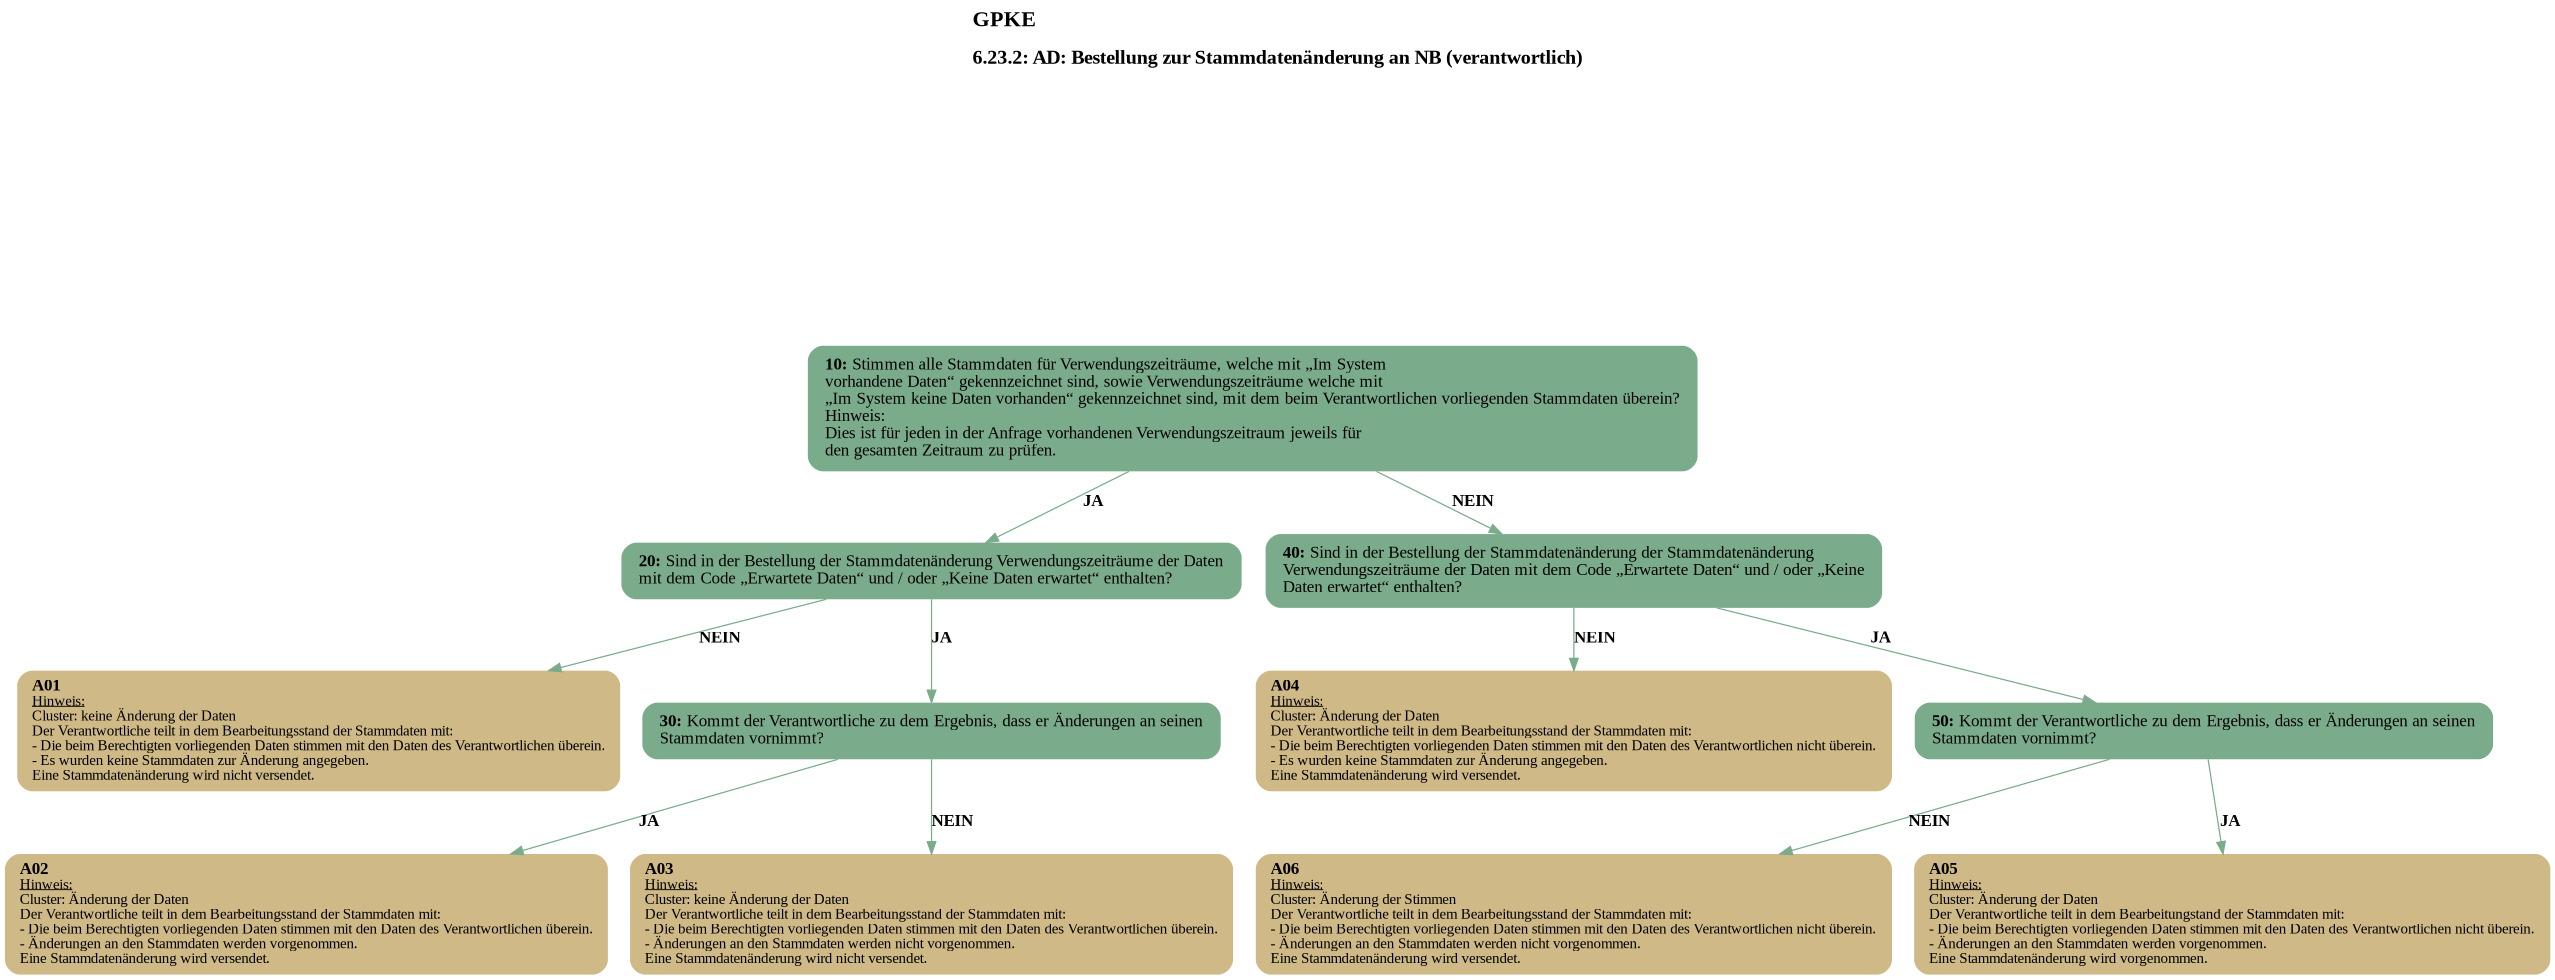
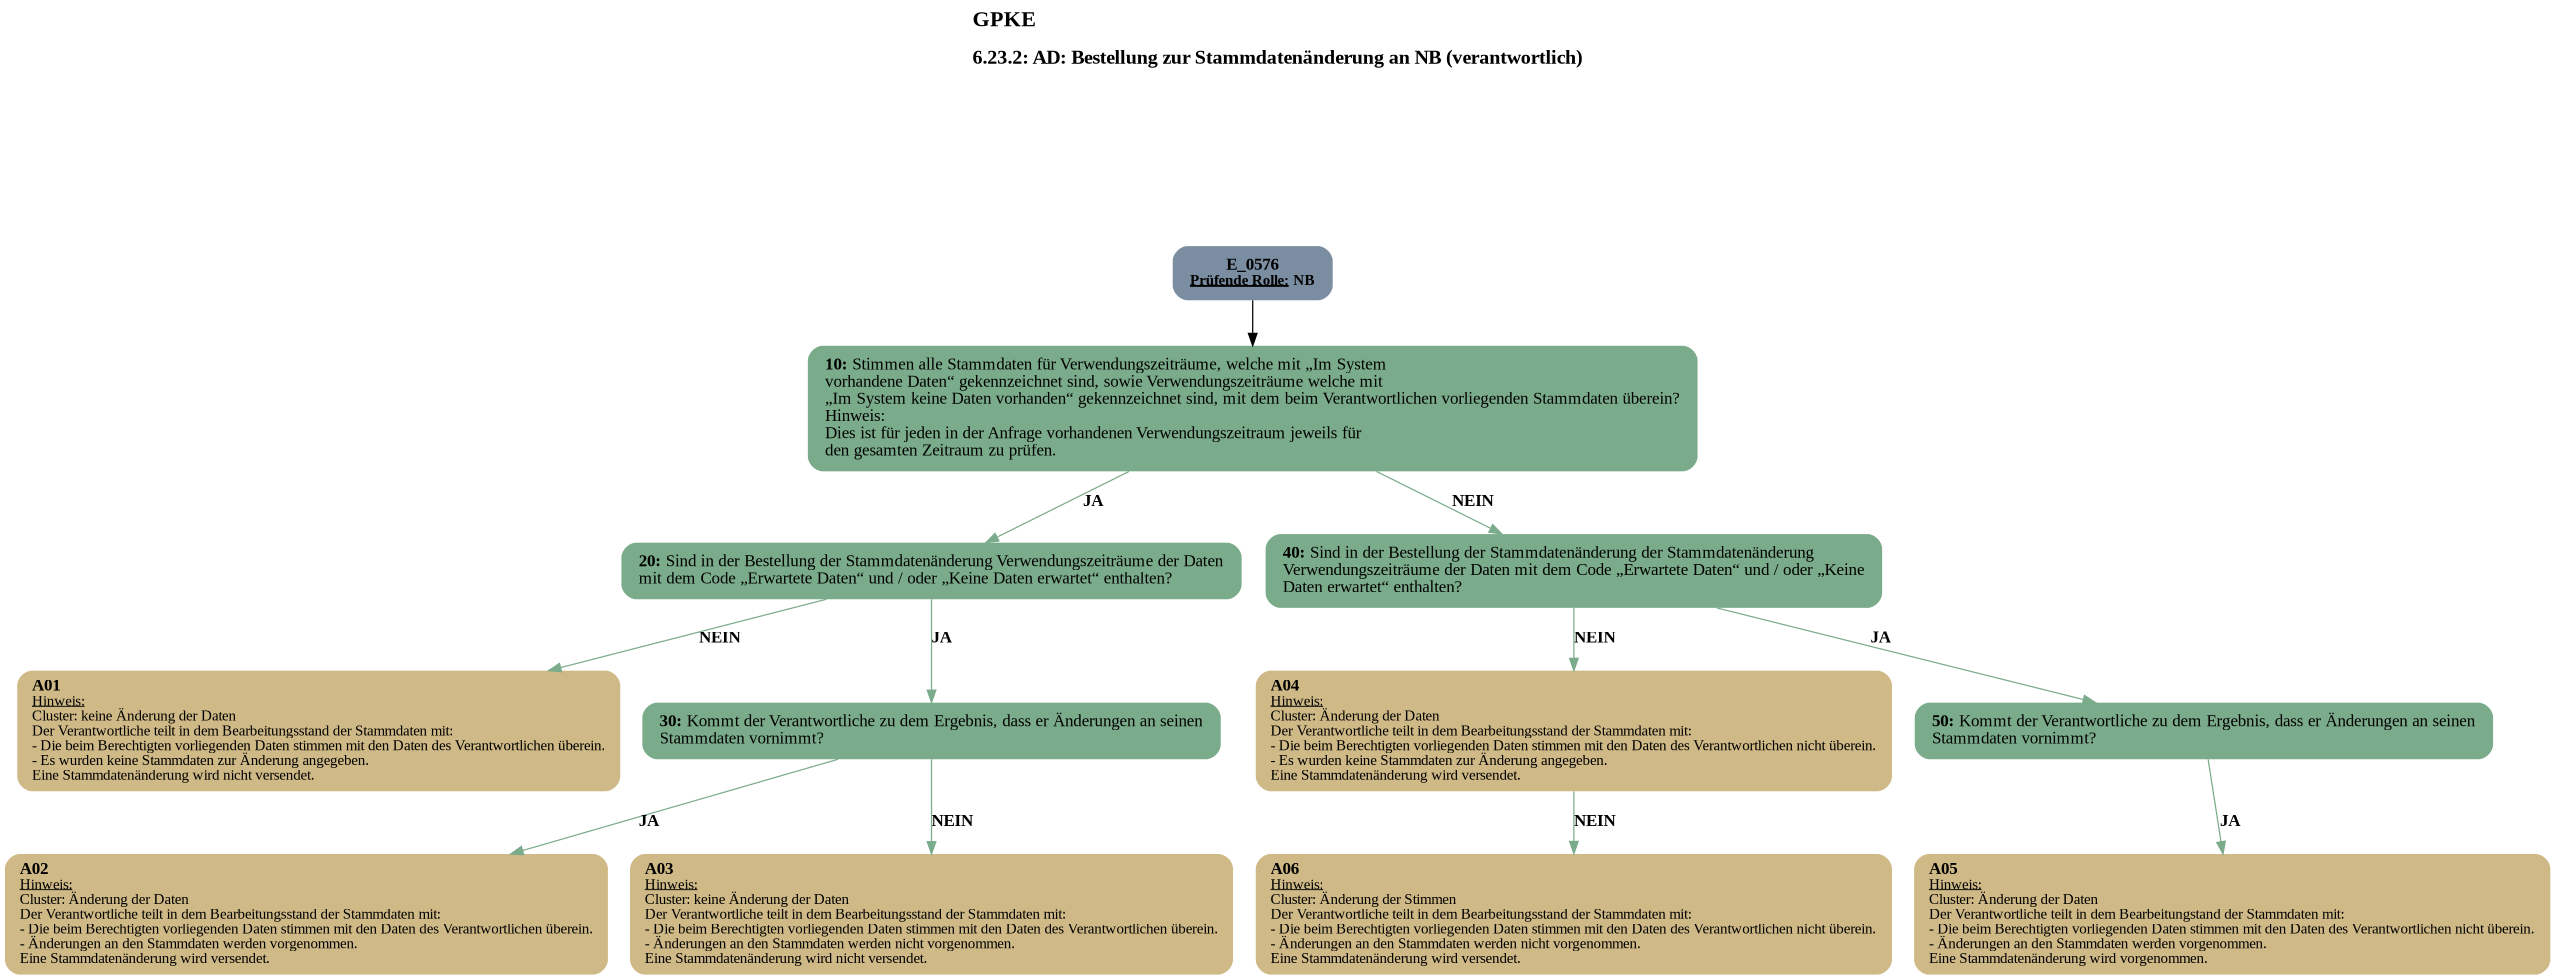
none -> (1253, 273)
(1951, 805) -> (1574, 816)
